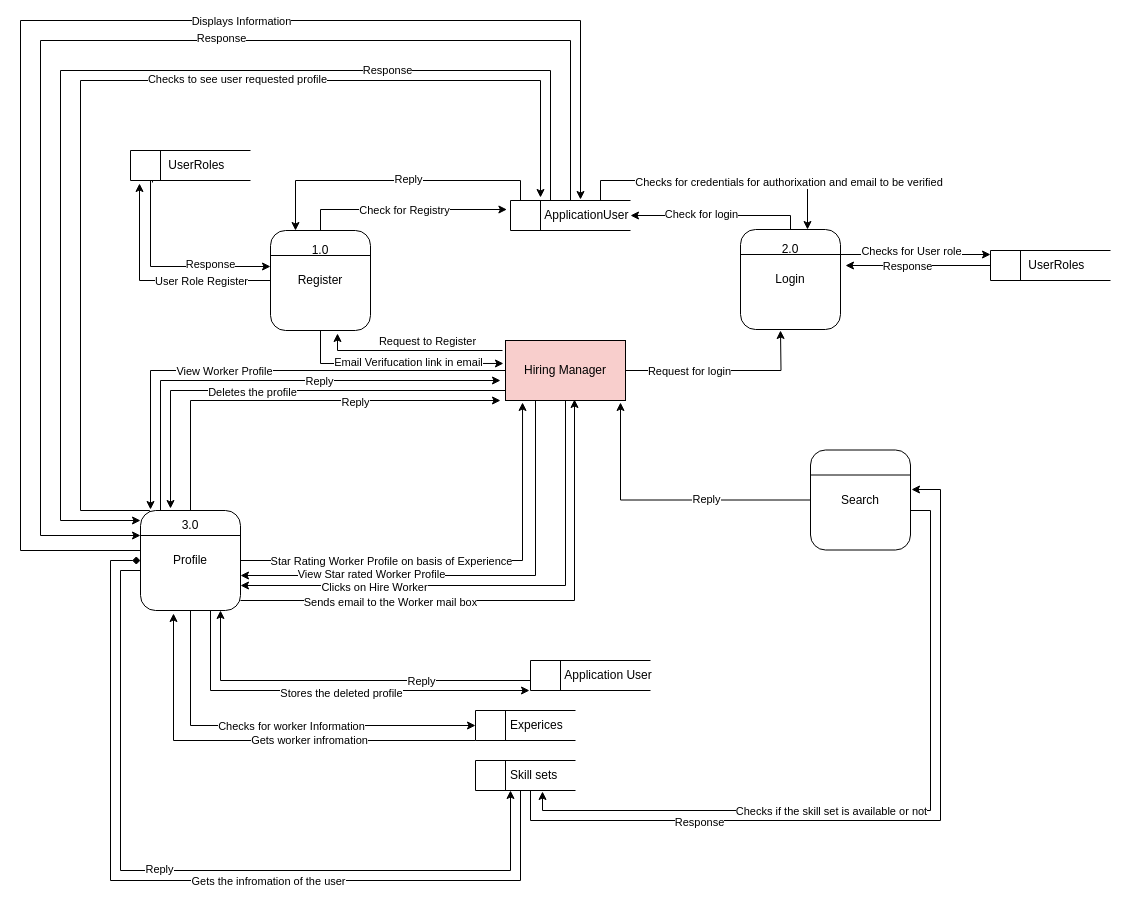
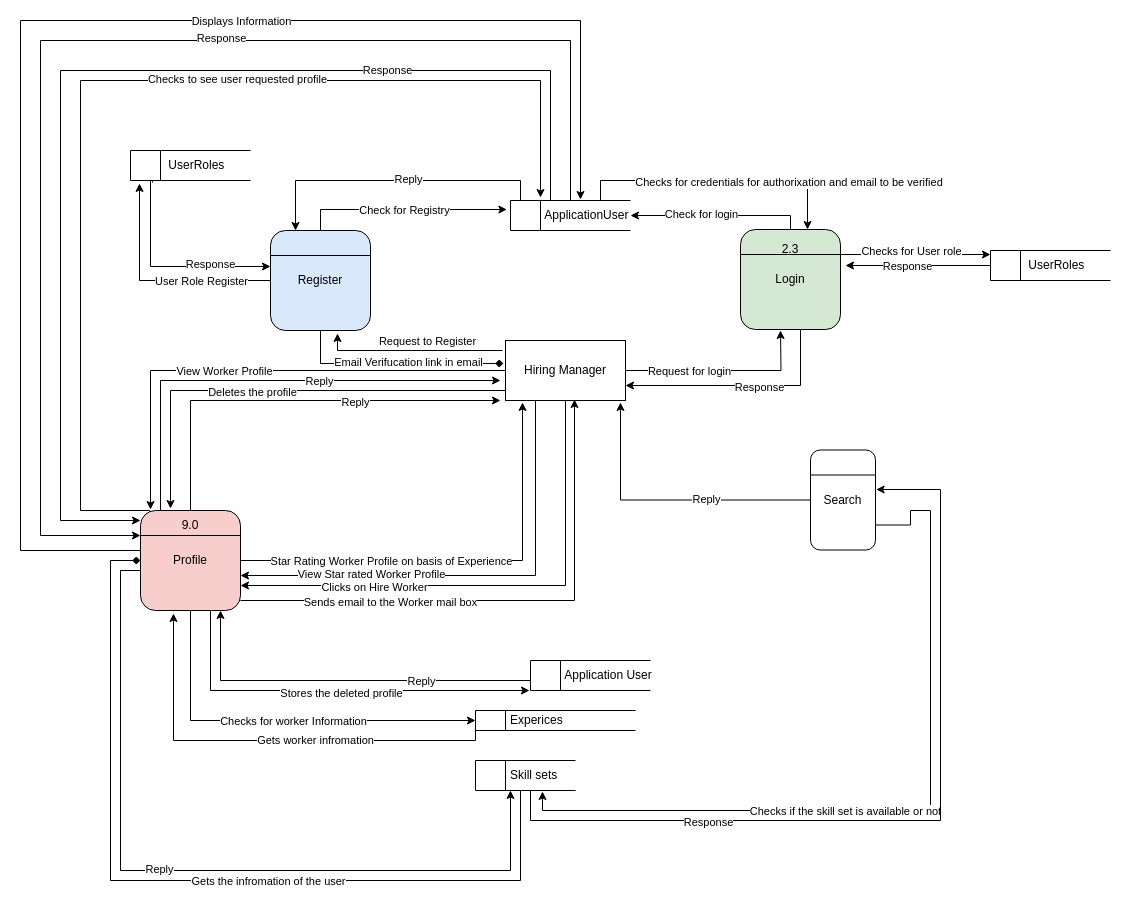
(791, 250) -> (791, 250)
(321, 251) -> none
(791, 280) -> (791, 280)
(321, 281) -> (321, 281)
(495, 363) -> (495, 363)
(566, 371) -> (566, 371)
none -> (745, 386)
(861, 500) -> (843, 500)
(191, 526) -> (191, 526)
(191, 561) -> (191, 561)
(526, 726) -> (556, 721)
